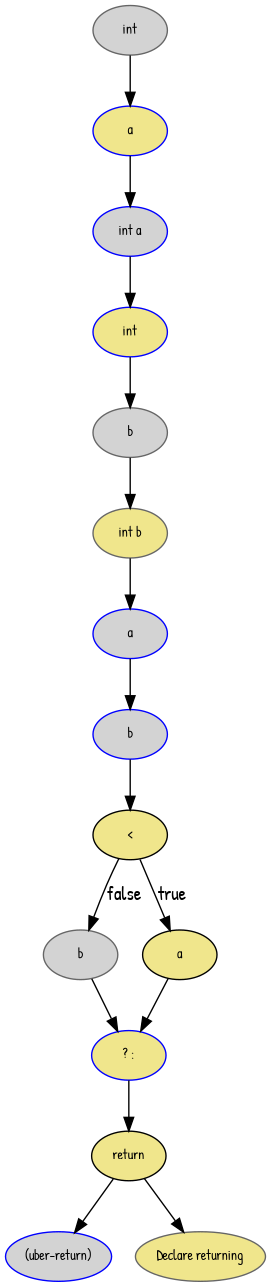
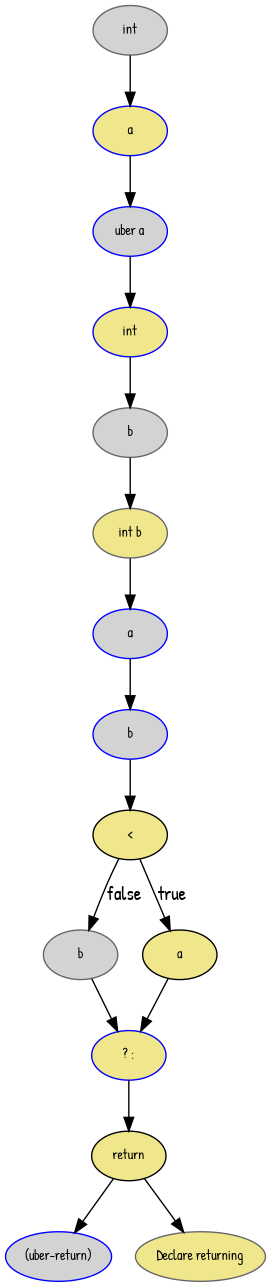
(130, 231) -> (130, 231)
